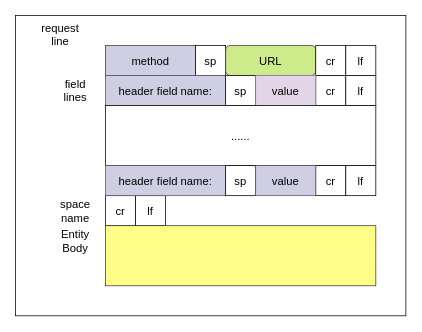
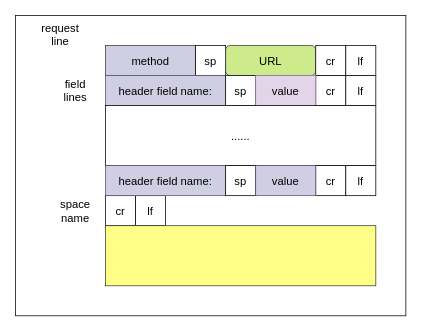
(75, 240) -> none
